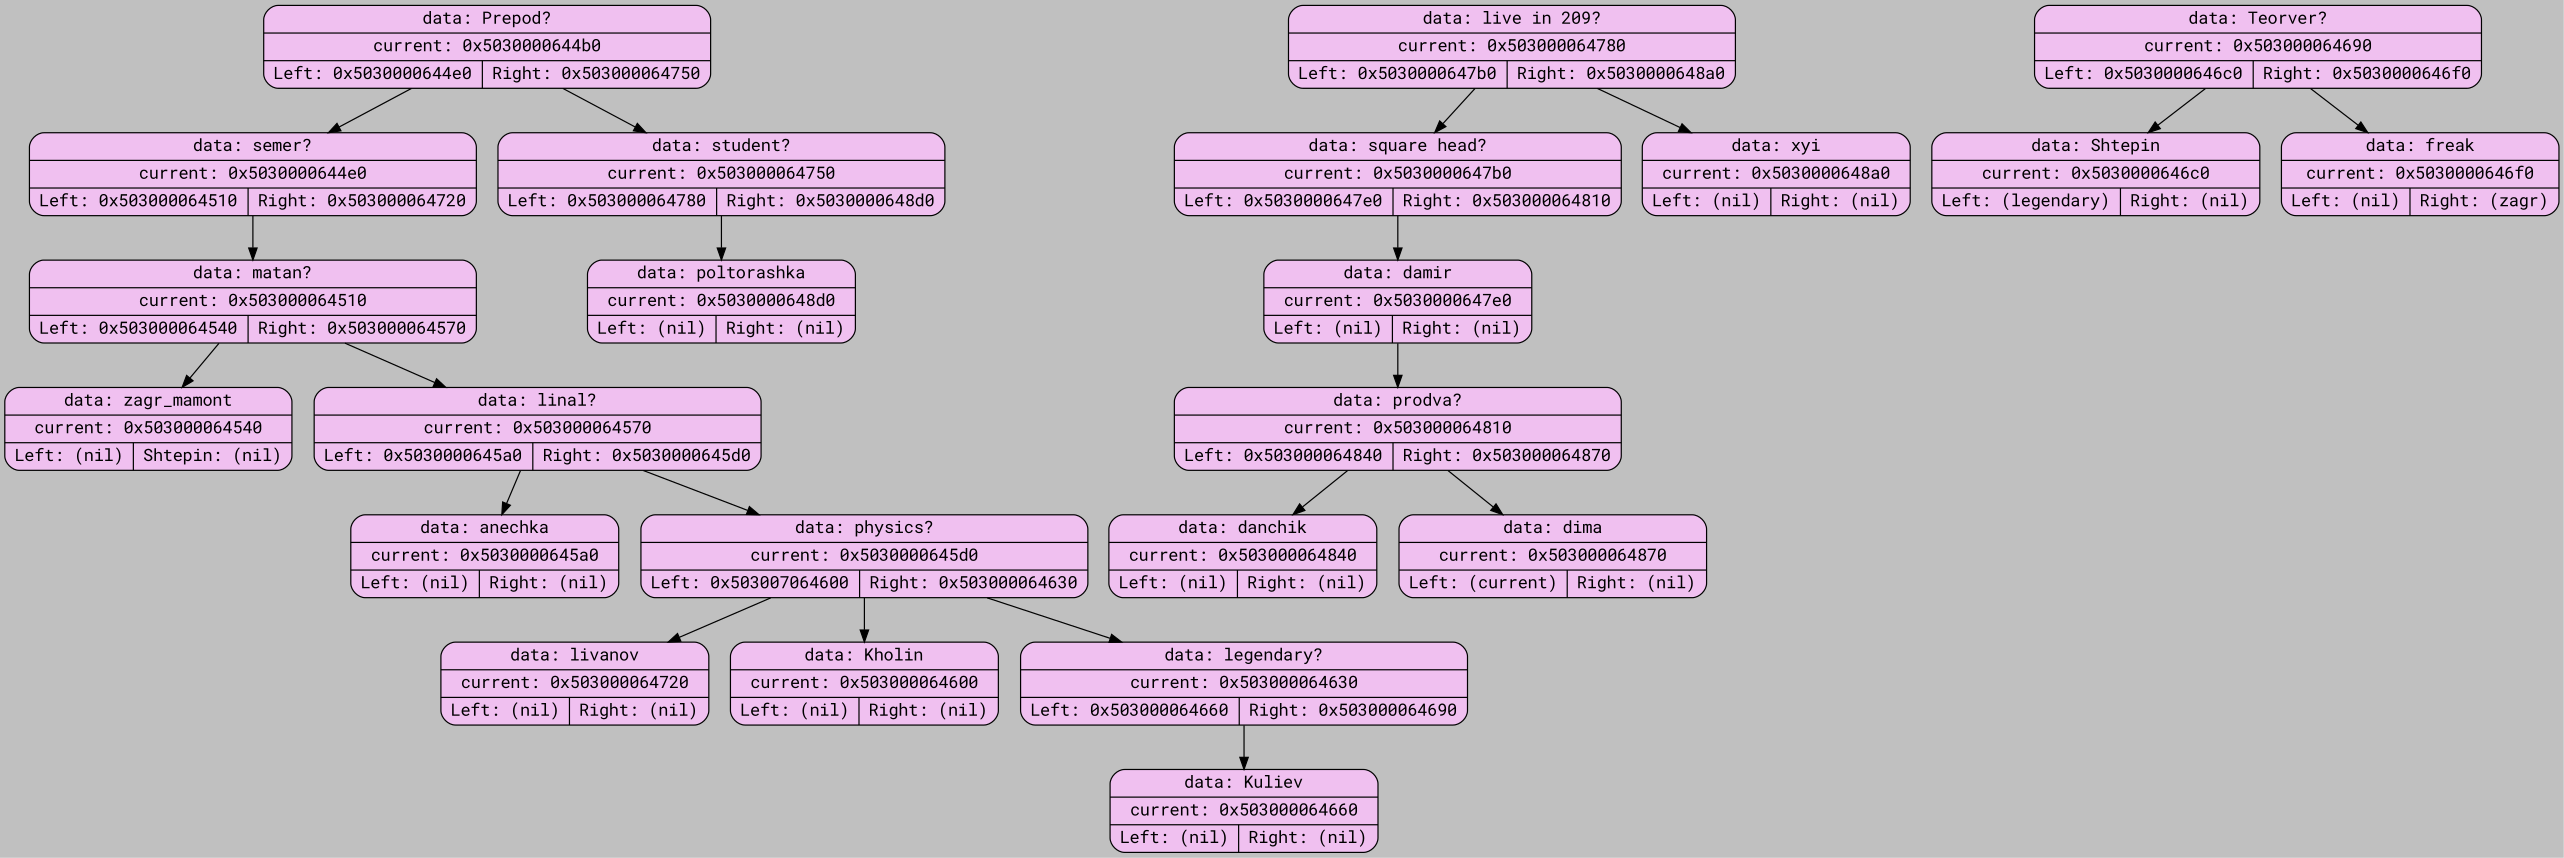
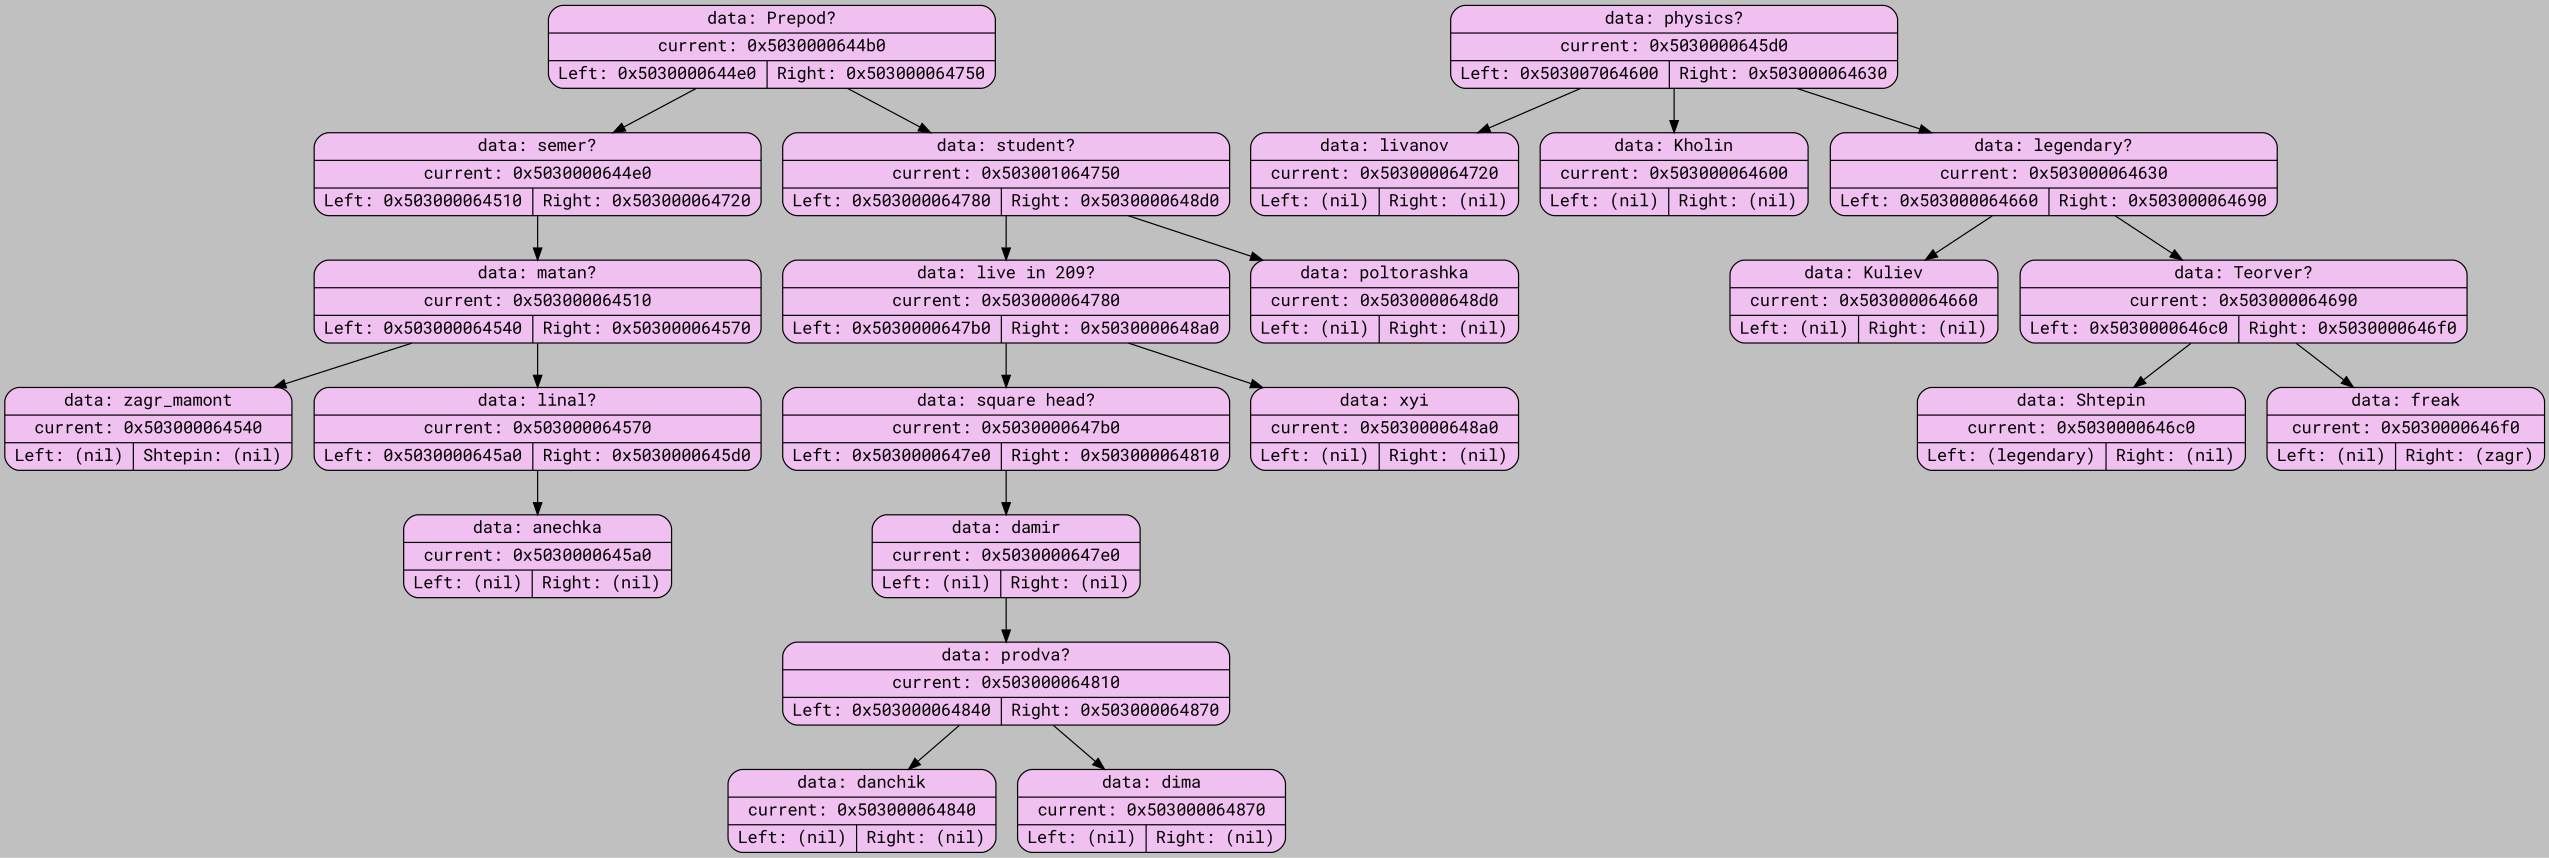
(721, 174) -> (1006, 174)
none -> (1006, 232)
none -> (2144, 235)
(695, 490) -> none
(1483, 583) -> (1082, 838)
